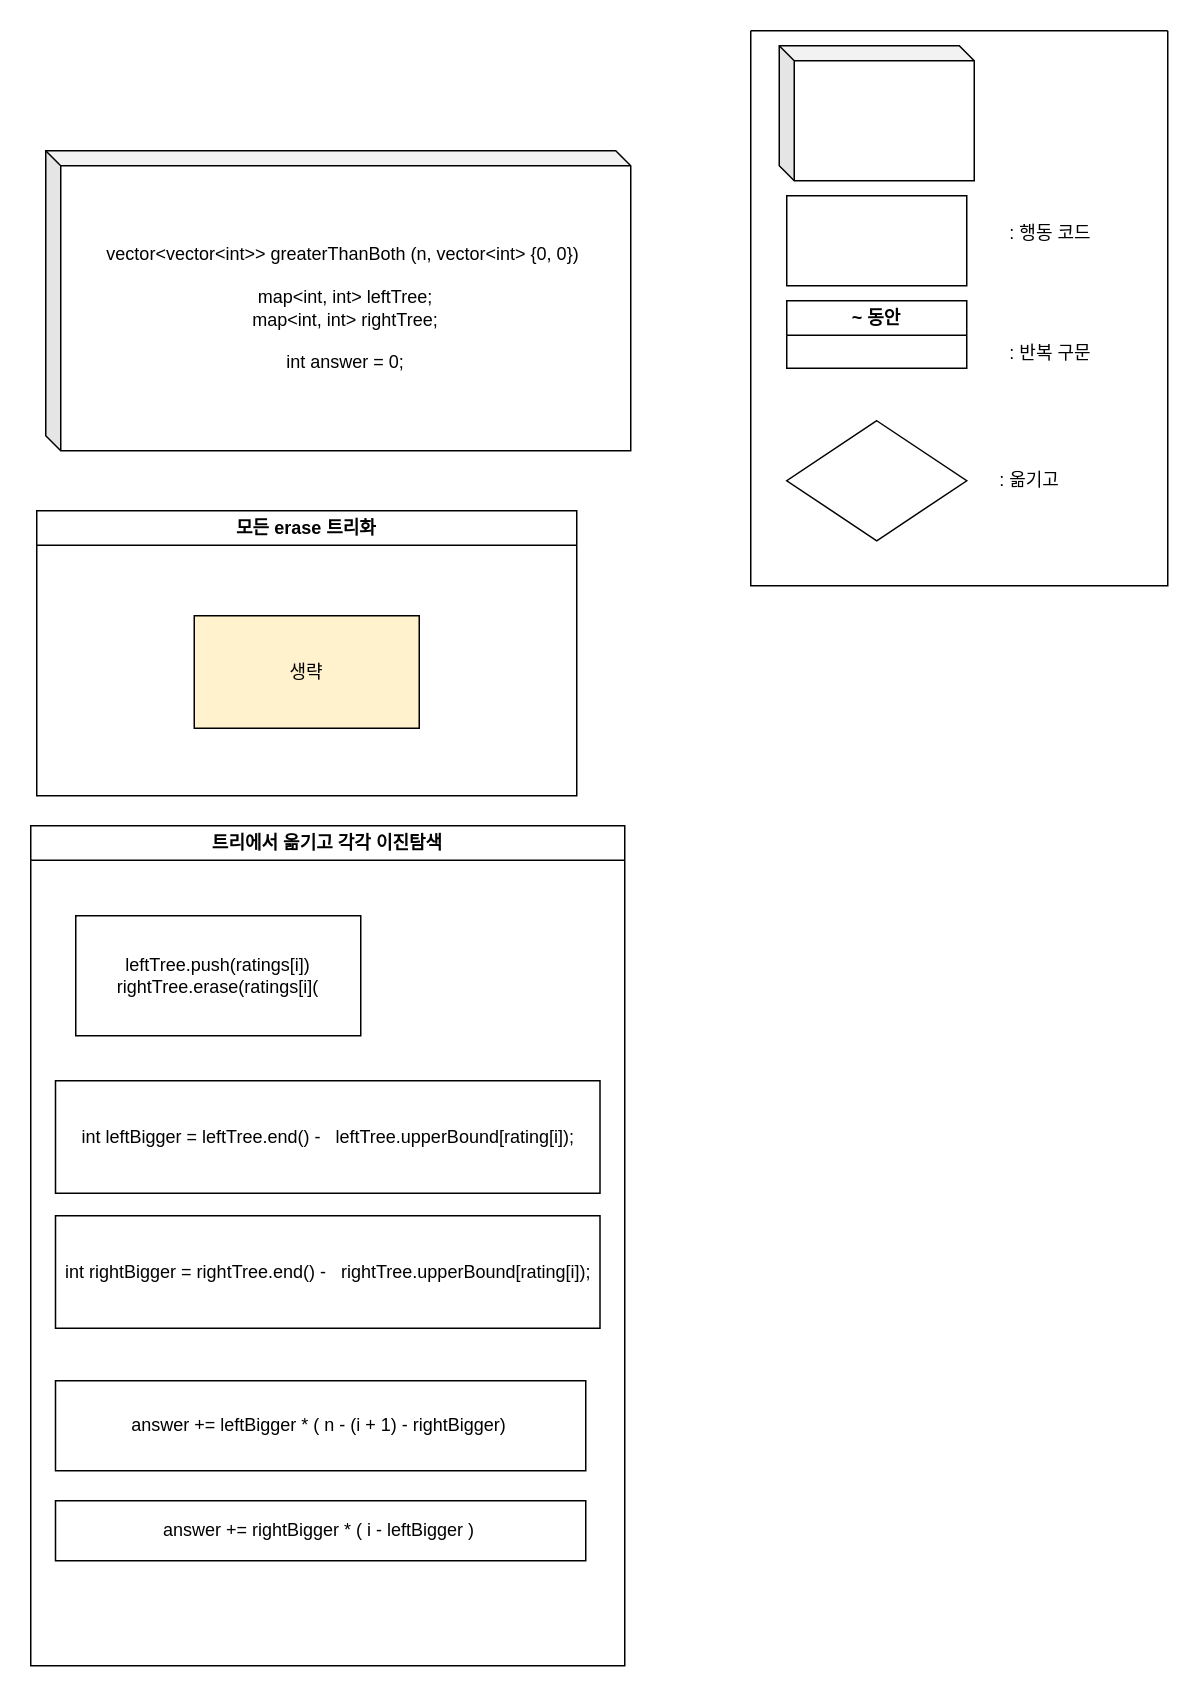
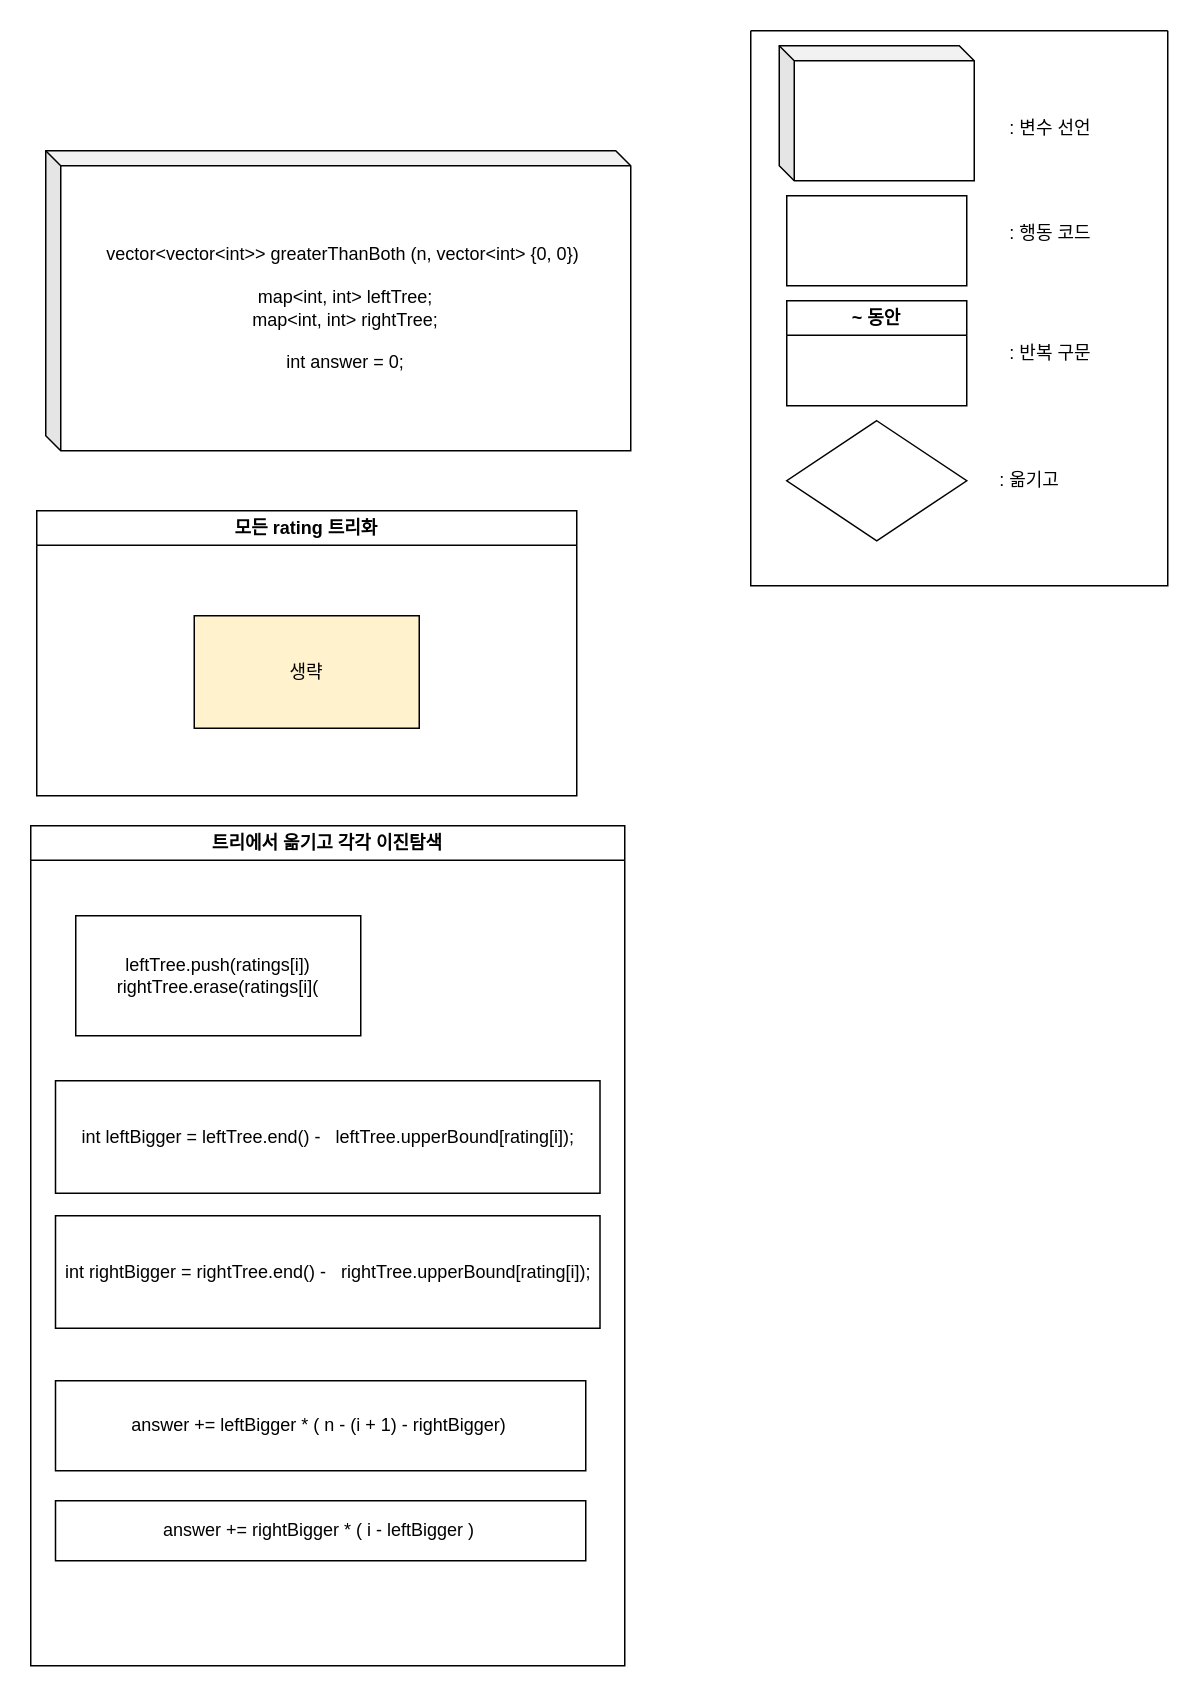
none -> (1051, 128)
(877, 335) -> (877, 353)
(307, 529) -> (307, 529)
